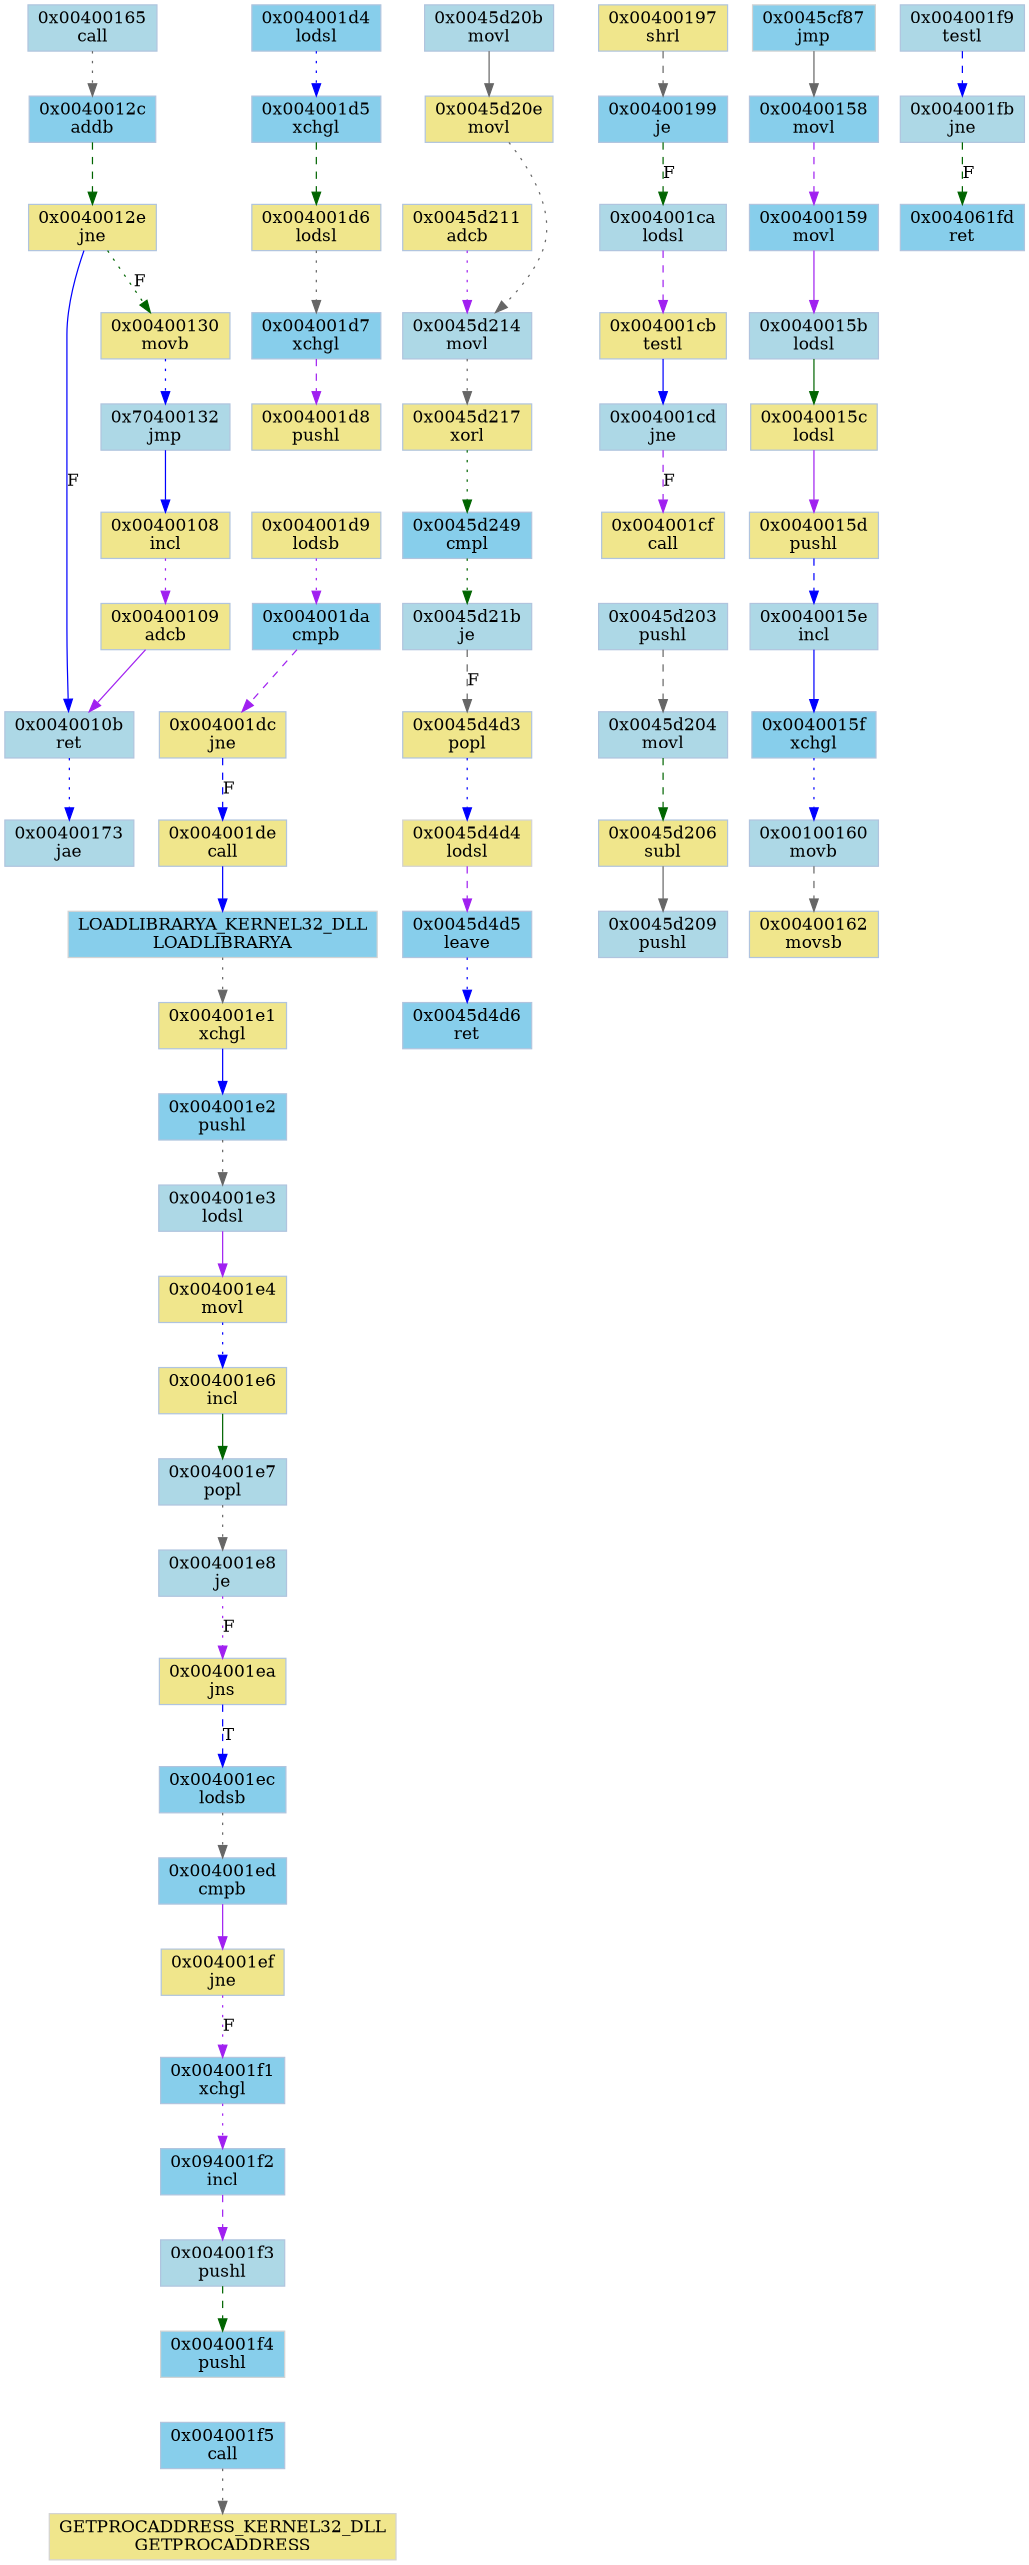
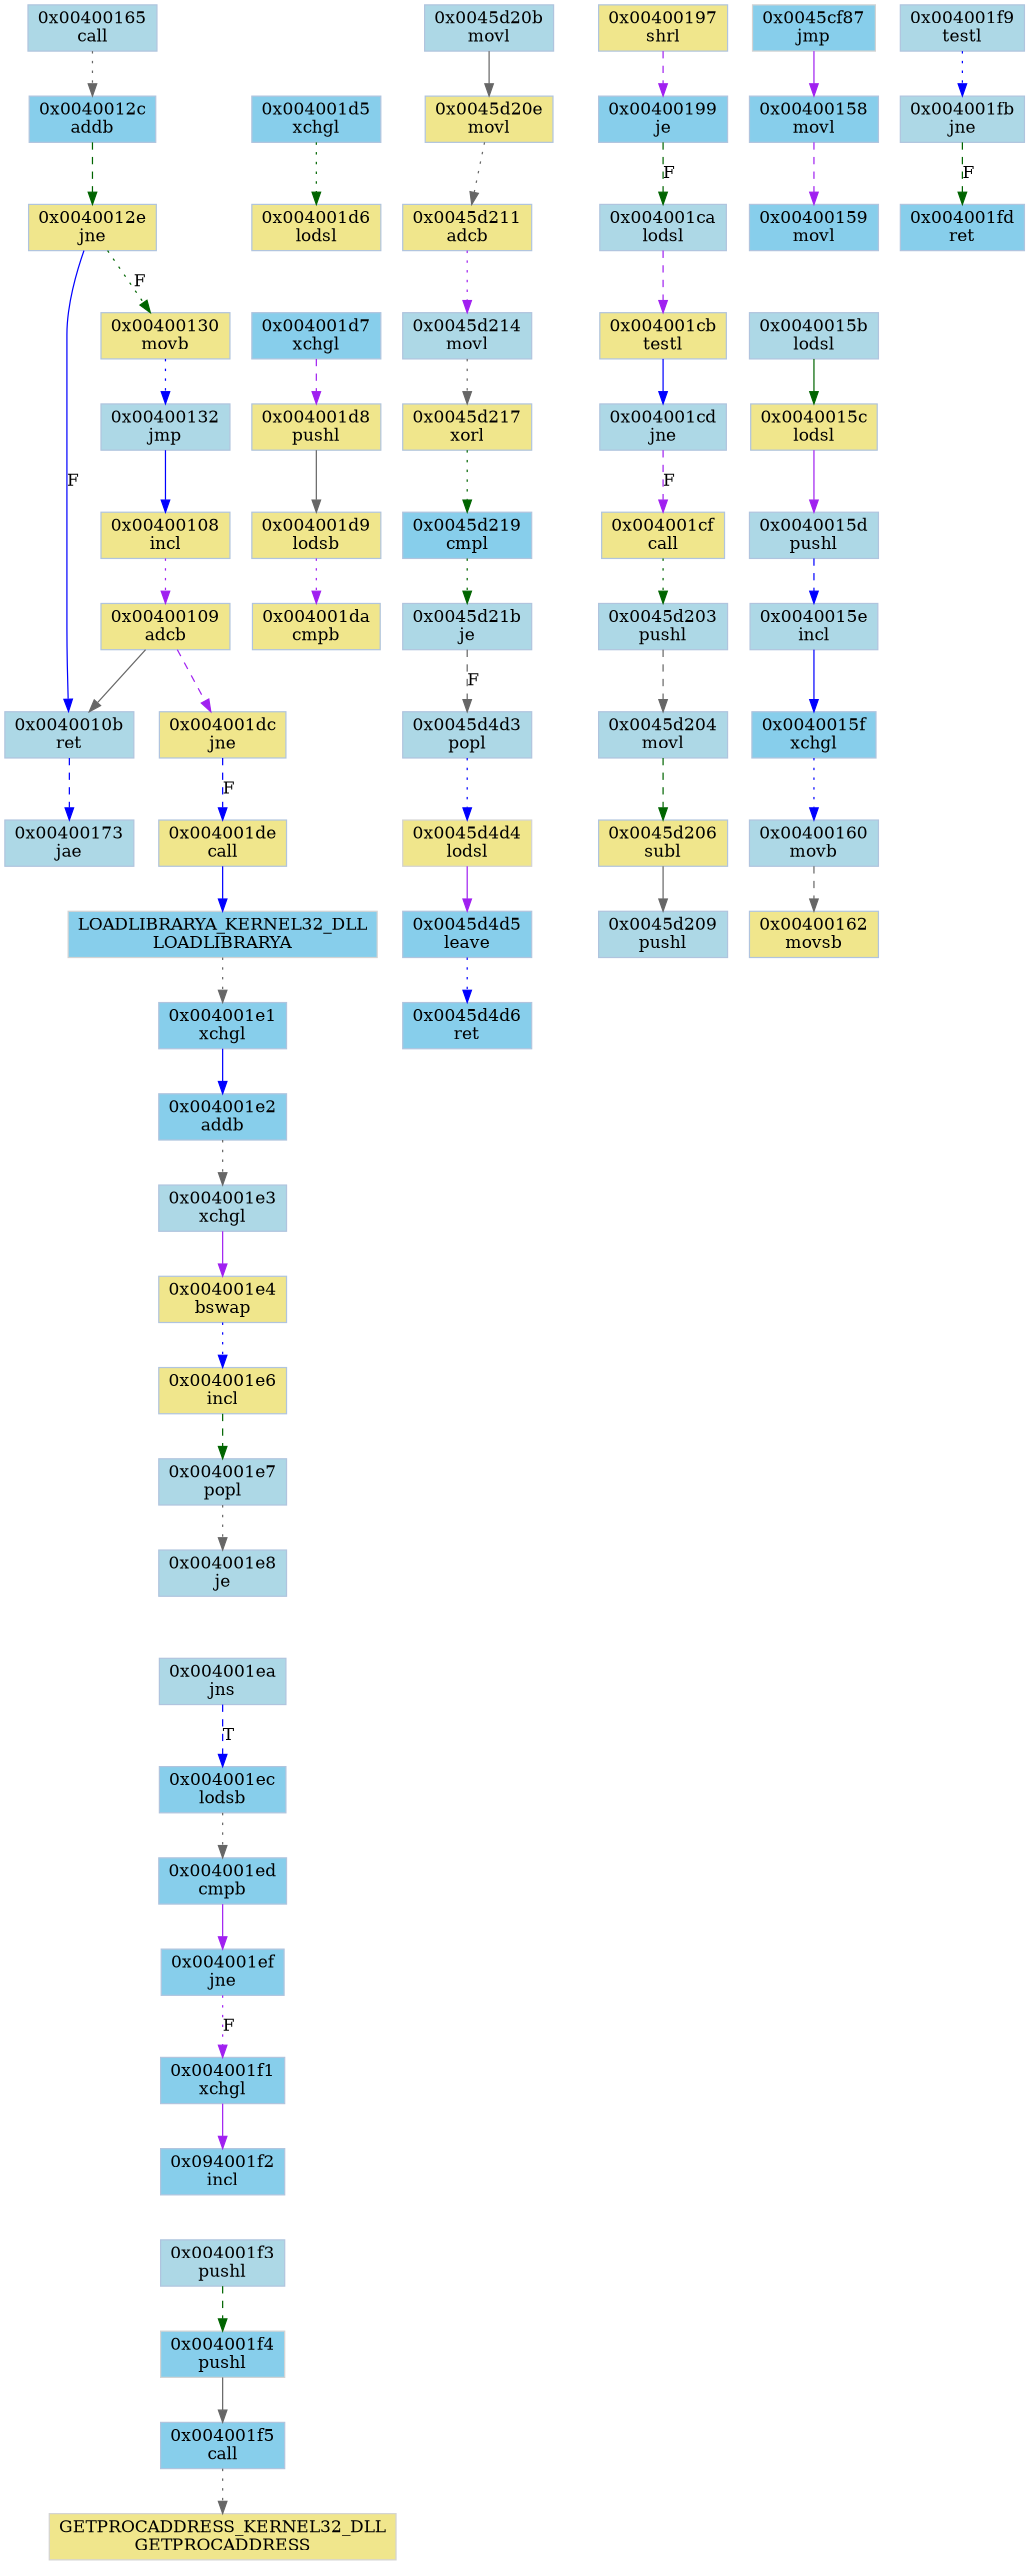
(316, 28) -> none
(663, 67) -> (663, 67)
(814, 67) -> (814, 67)
(962, 67) -> (962, 67)
(316, 167) -> (316, 167)
(546, 225) -> (479, 167)
(962, 228) -> (962, 228)
(316, 275) -> none
(814, 275) -> none
(165, 427) -> (165, 427)
none -> (316, 475)
(467, 535) -> (467, 535)
(814, 535) -> (814, 535)
none -> (663, 575)
(316, 627) -> (316, 627)
(122, 676) -> (122, 676)
(274, 676) -> (191, 675)
(467, 735) -> (467, 735)
(69, 783) -> (69, 783)
(814, 843) -> (814, 843)
(467, 883) -> (467, 883)
(223, 1026) -> (223, 1026)
(223, 1117) -> (223, 1117)
(223, 1208) -> (223, 1208)
(223, 1299) -> (223, 1299)
(223, 1430) -> (223, 1430)
(223, 1621) -> none
(223, 1681) -> (223, 1681)
(223, 1972) -> (223, 1972)
(223, 2120) -> (223, 2120)
(223, 2211) -> none
none -> (223, 2394)
